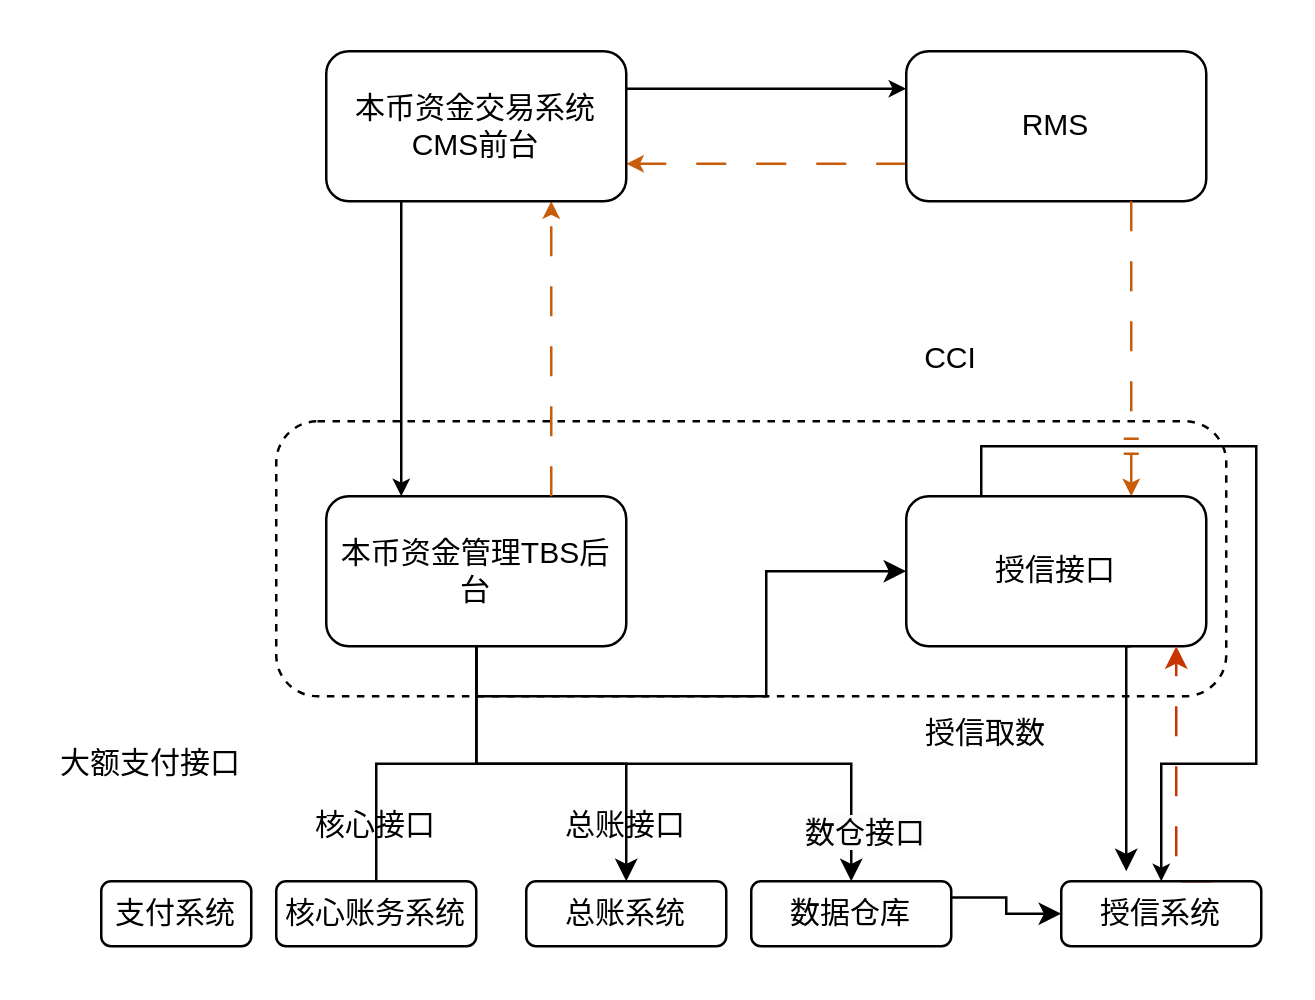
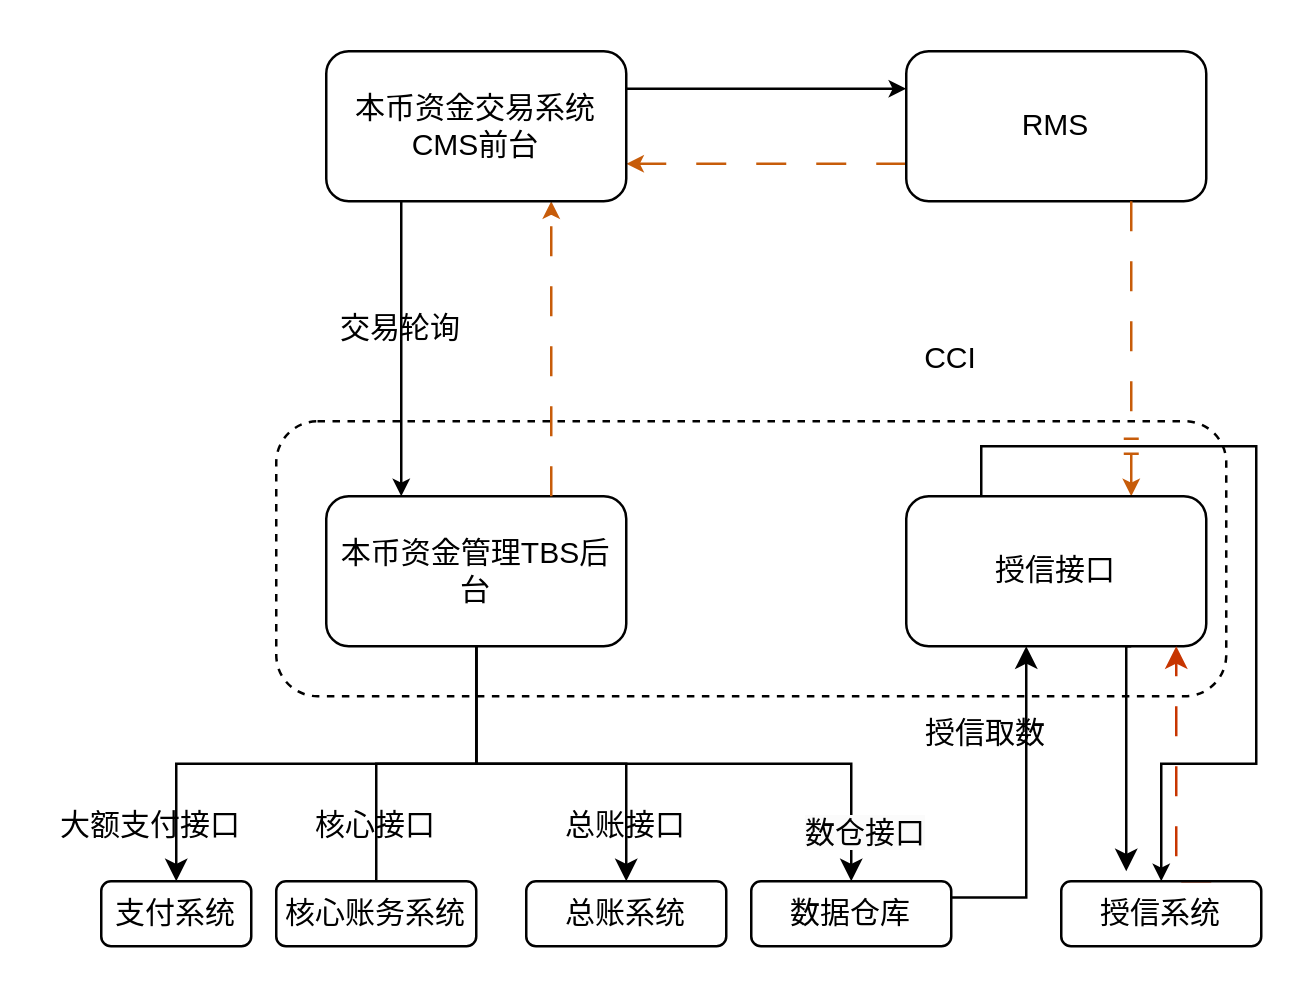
none -> (401, 329)
(748, 696) -> (224, 764)
(151, 764) -> (151, 826)
(1016, 914) -> (1026, 791)
